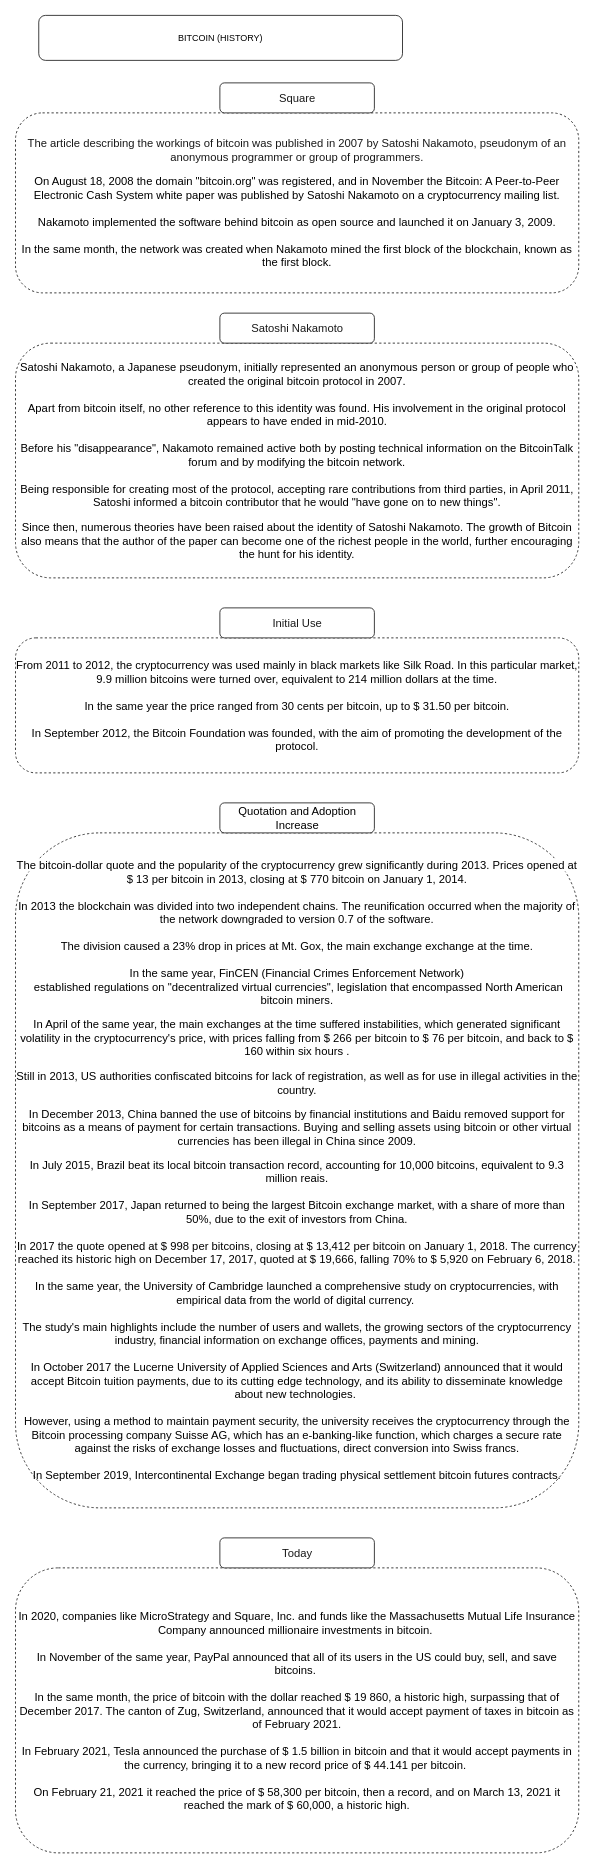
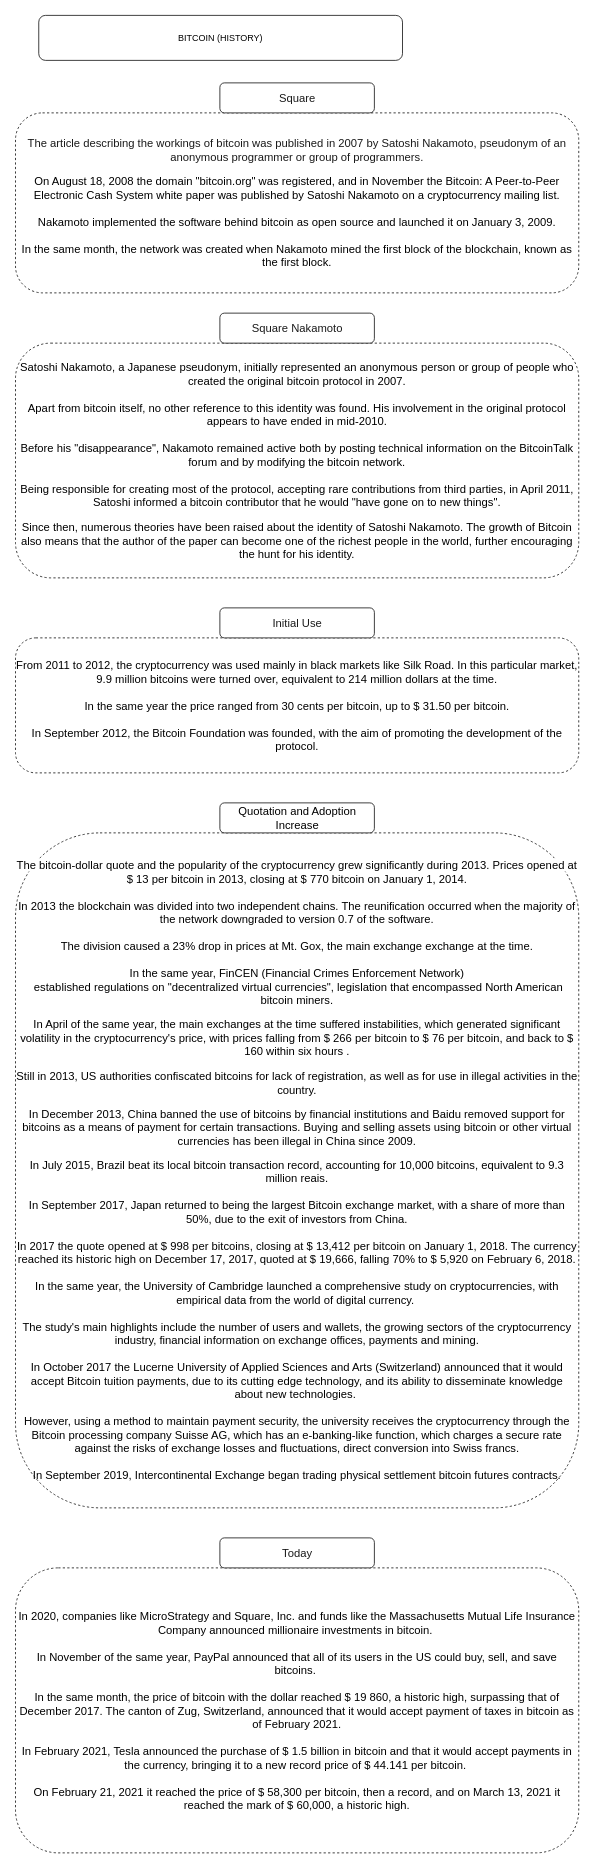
(297, 328) -> (297, 328)
